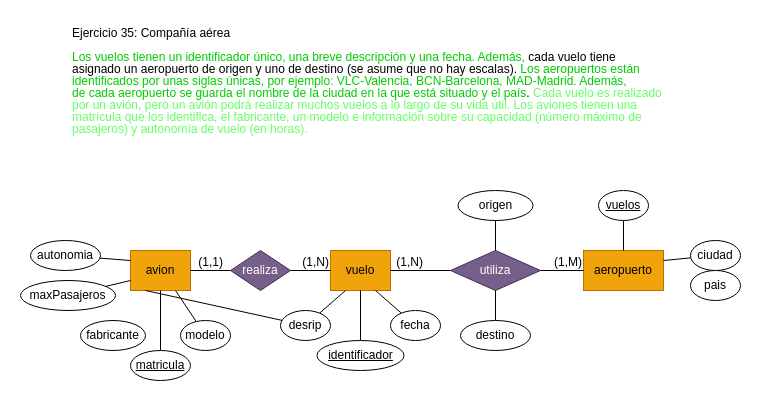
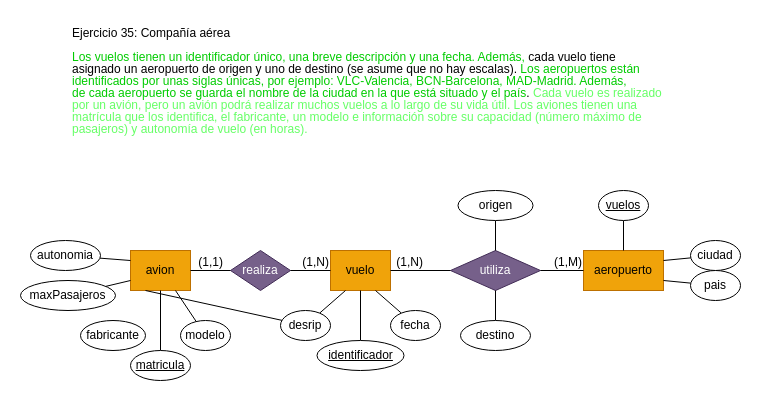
none -> (677, 282)
